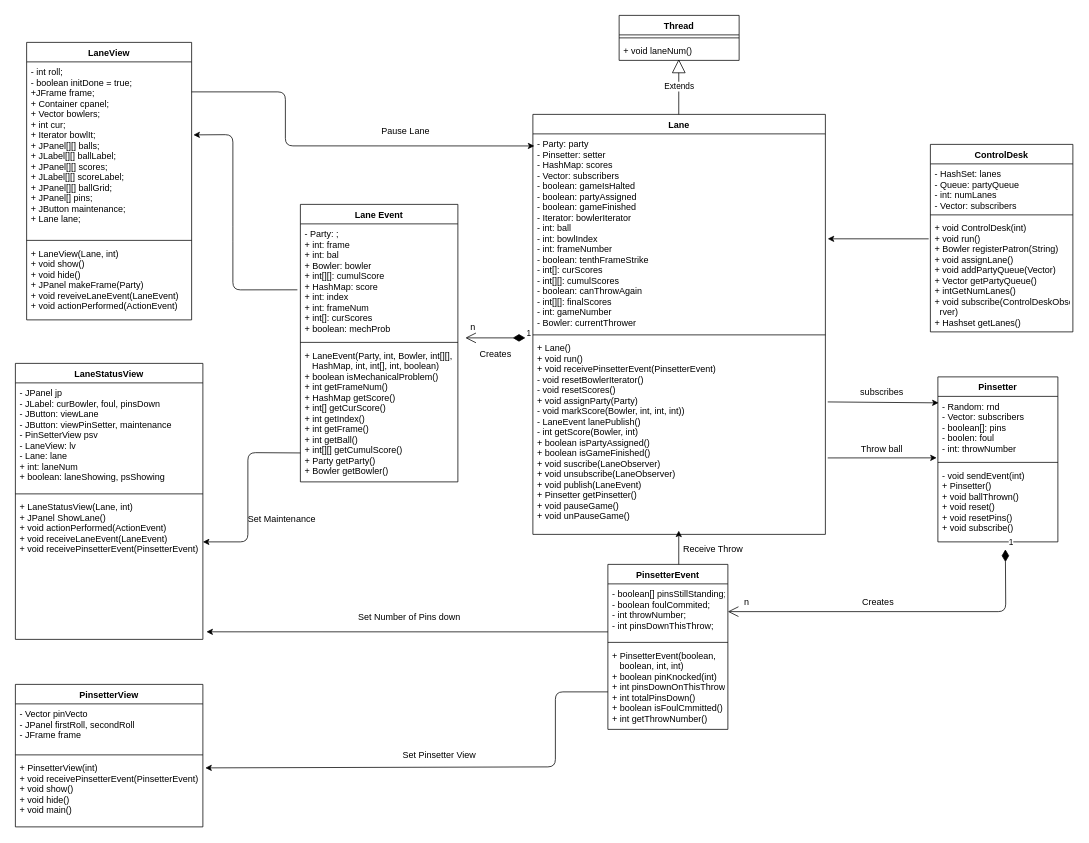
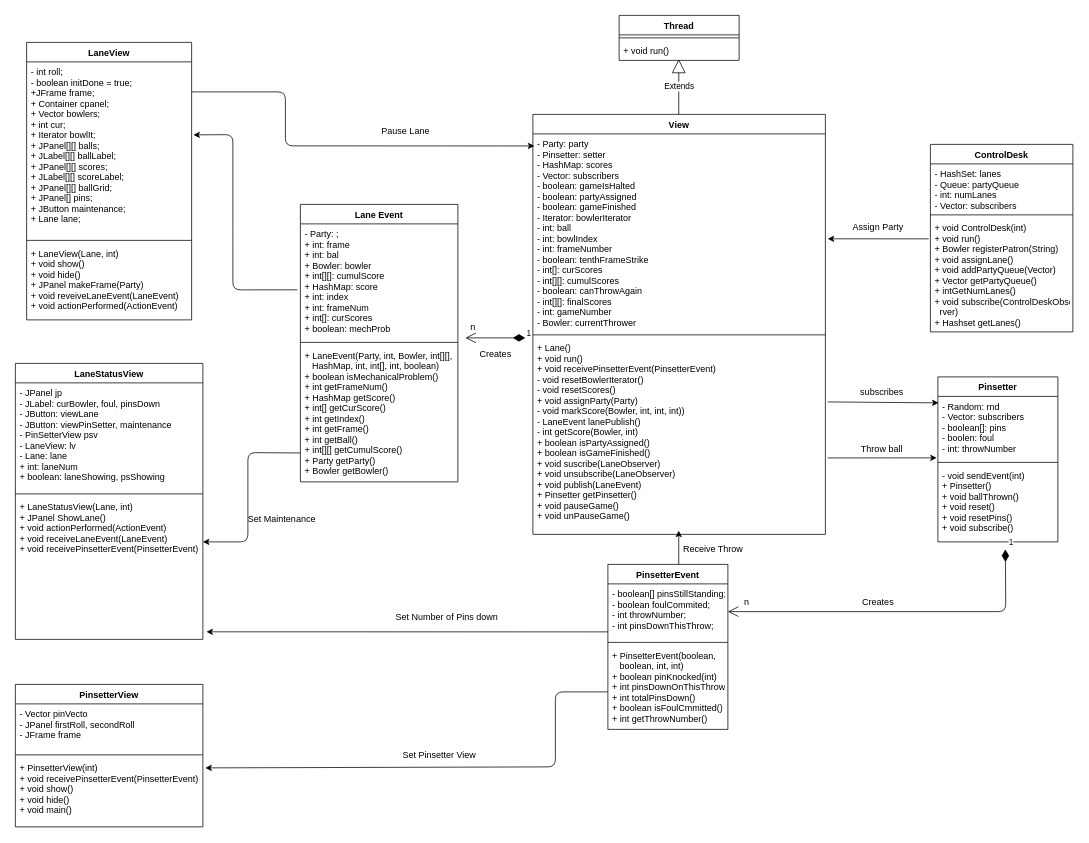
(659, 51) -> (650, 51)
(679, 125) -> (679, 125)
none -> (878, 227)
(409, 617) -> (447, 617)
